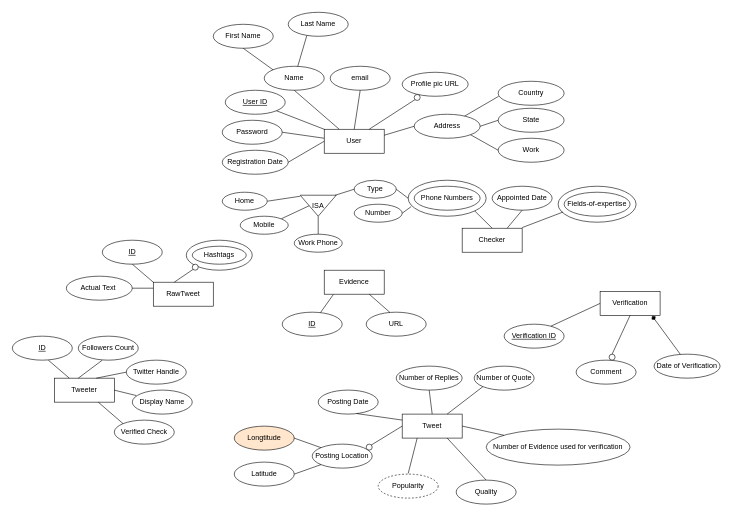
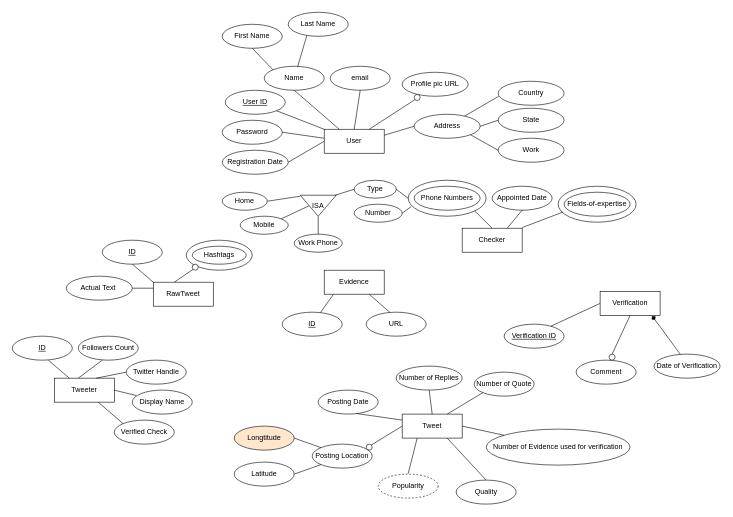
(243, 36) -> (252, 36)
(504, 378) -> (504, 384)
